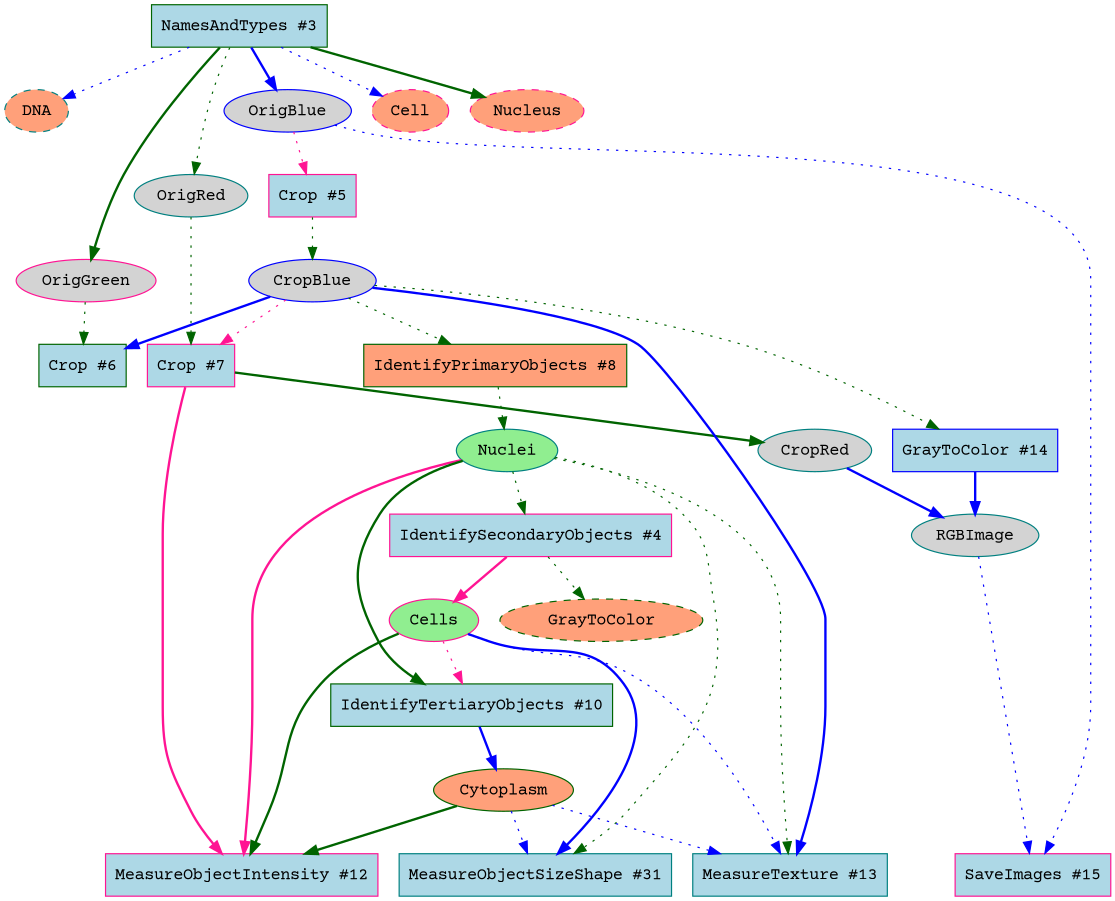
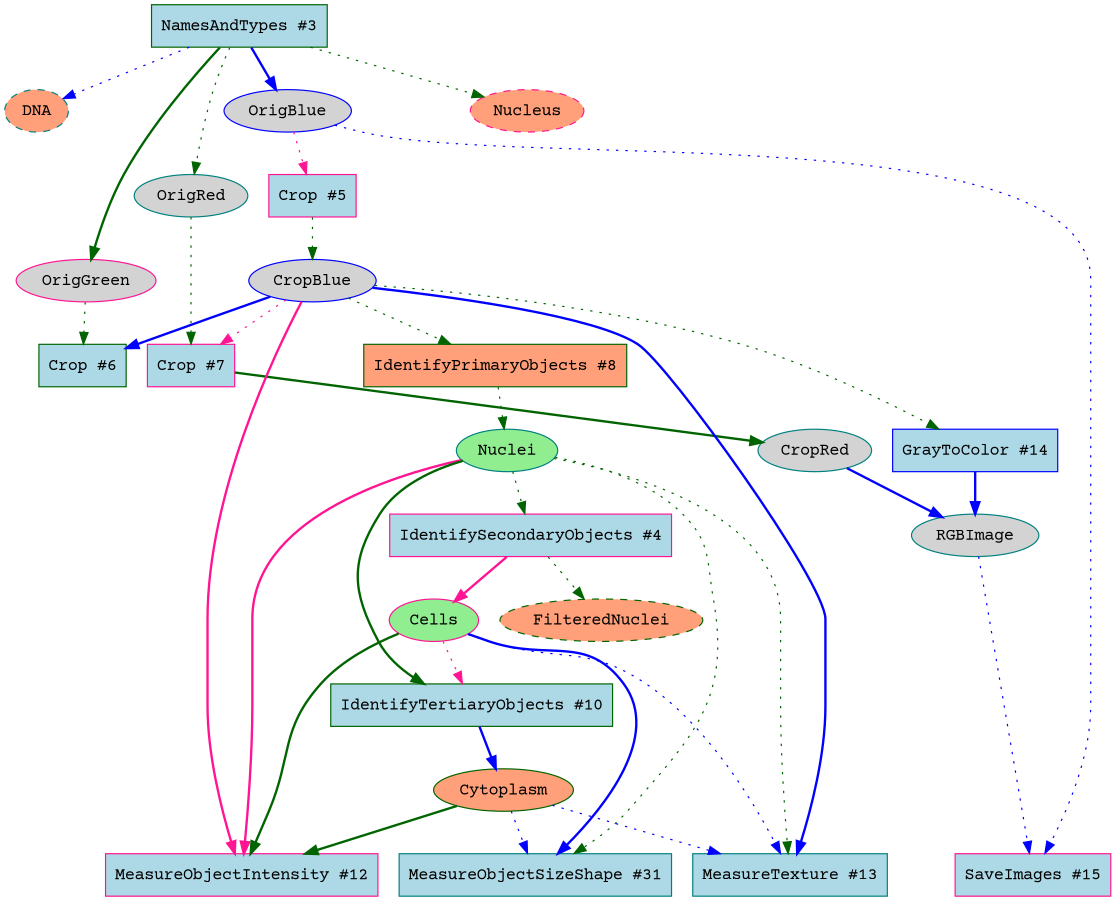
(392, 70) -> (392, 70)
(410, 111) -> none
(601, 620) -> (601, 620)
(163, 621) -> (212, 565)
